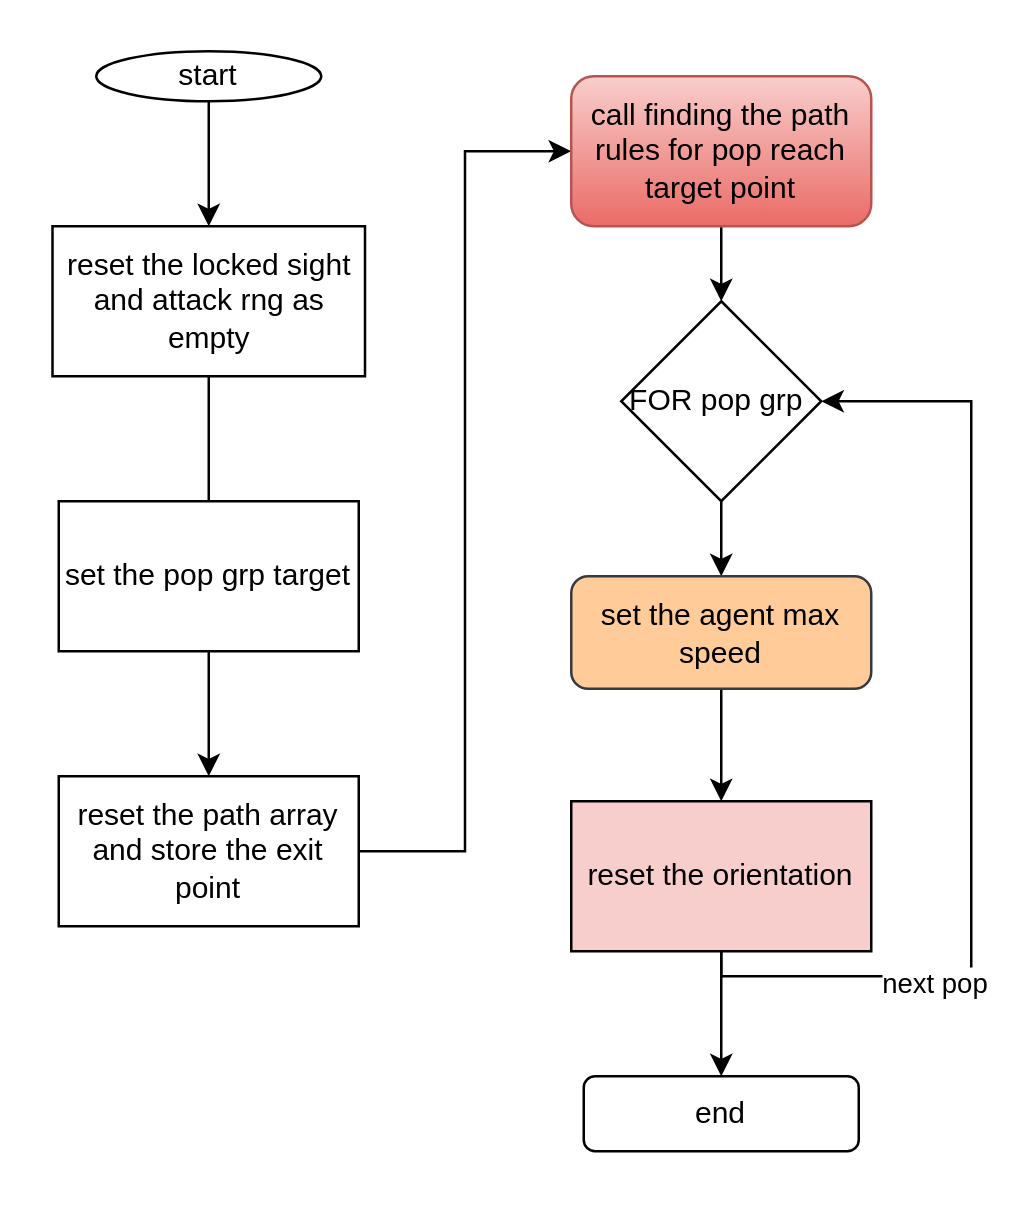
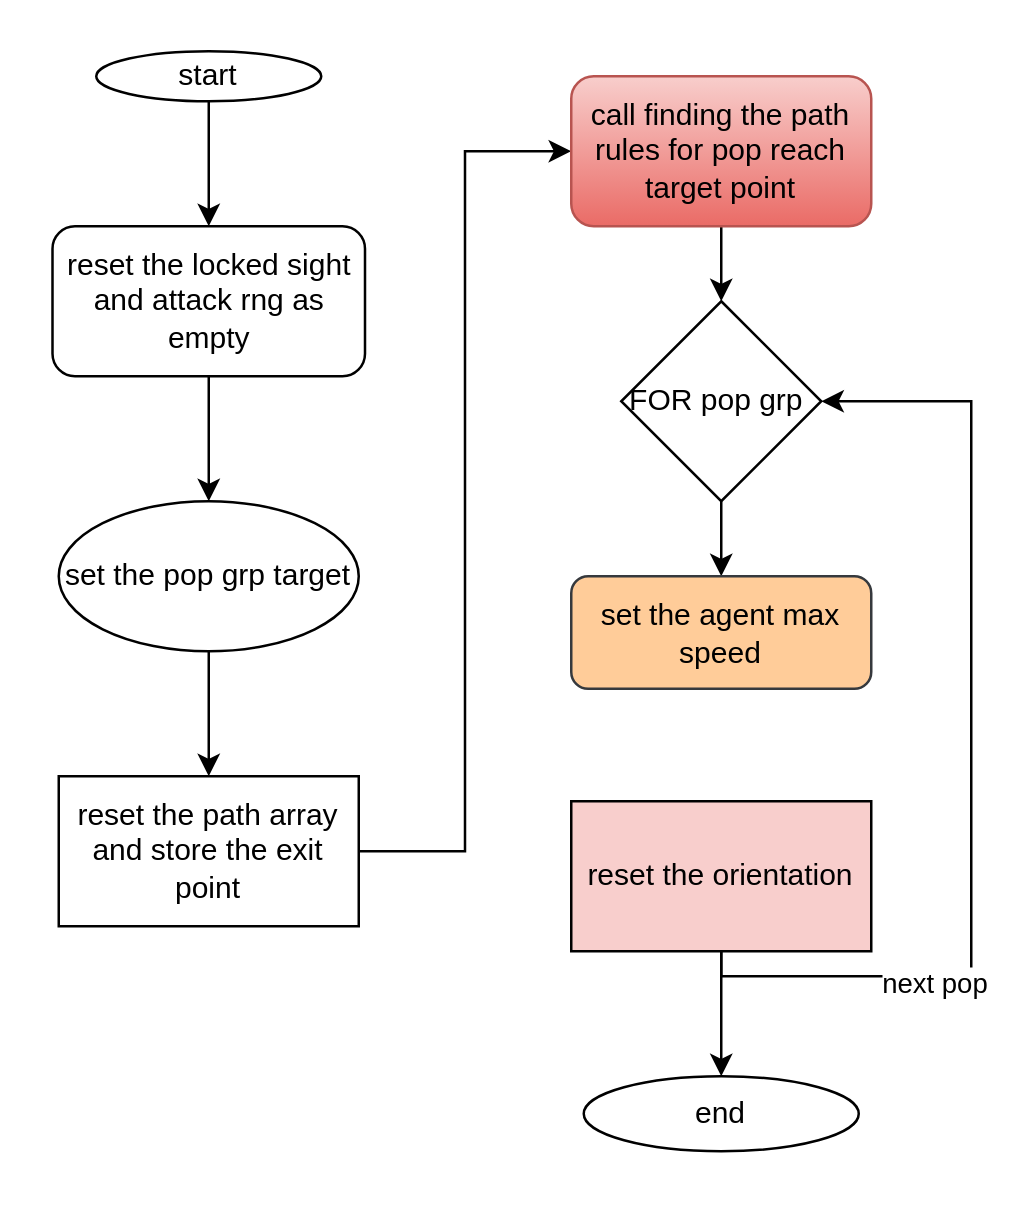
(209, 301) -> (209, 301)
(209, 490) -> (209, 483)
(209, 576) -> (209, 576)
(721, 737) -> none
(721, 1114) -> (721, 1114)
